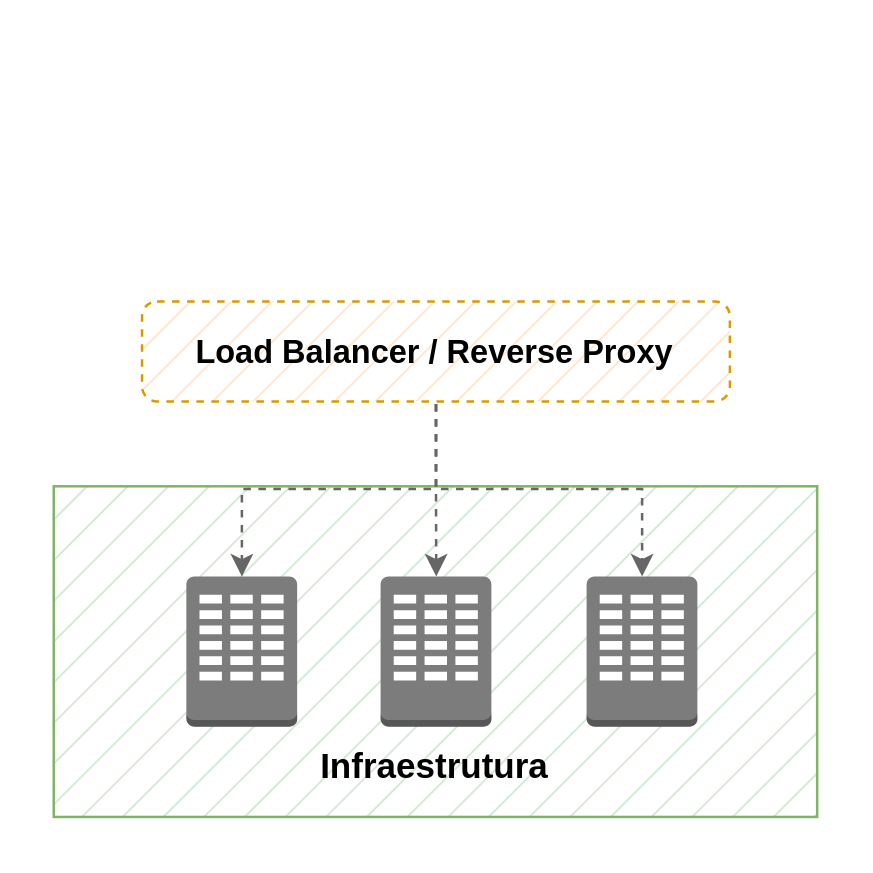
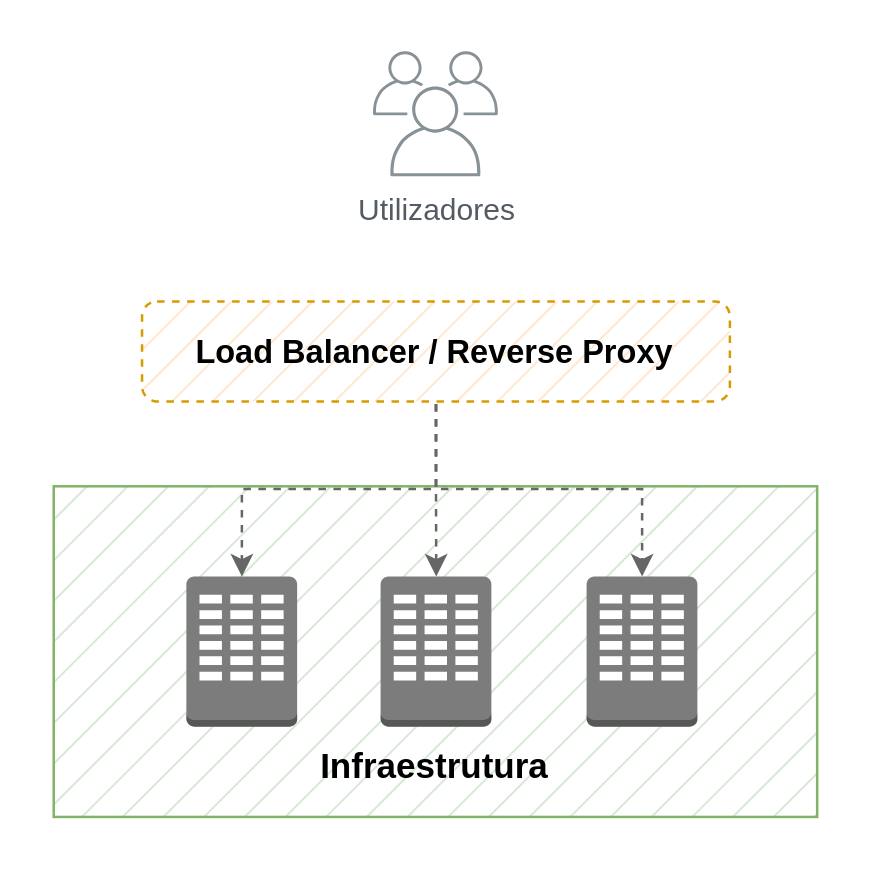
none -> (435, 114)
